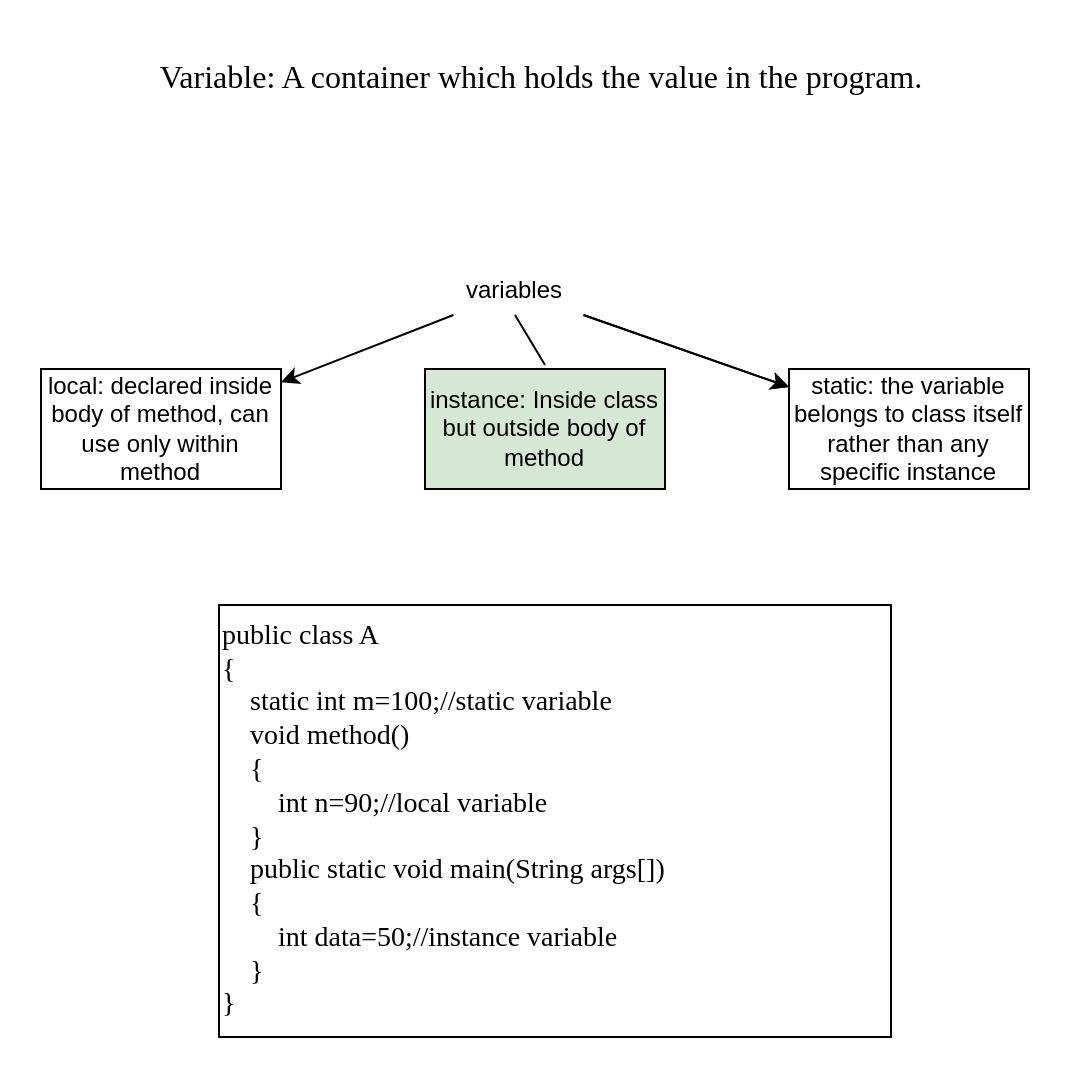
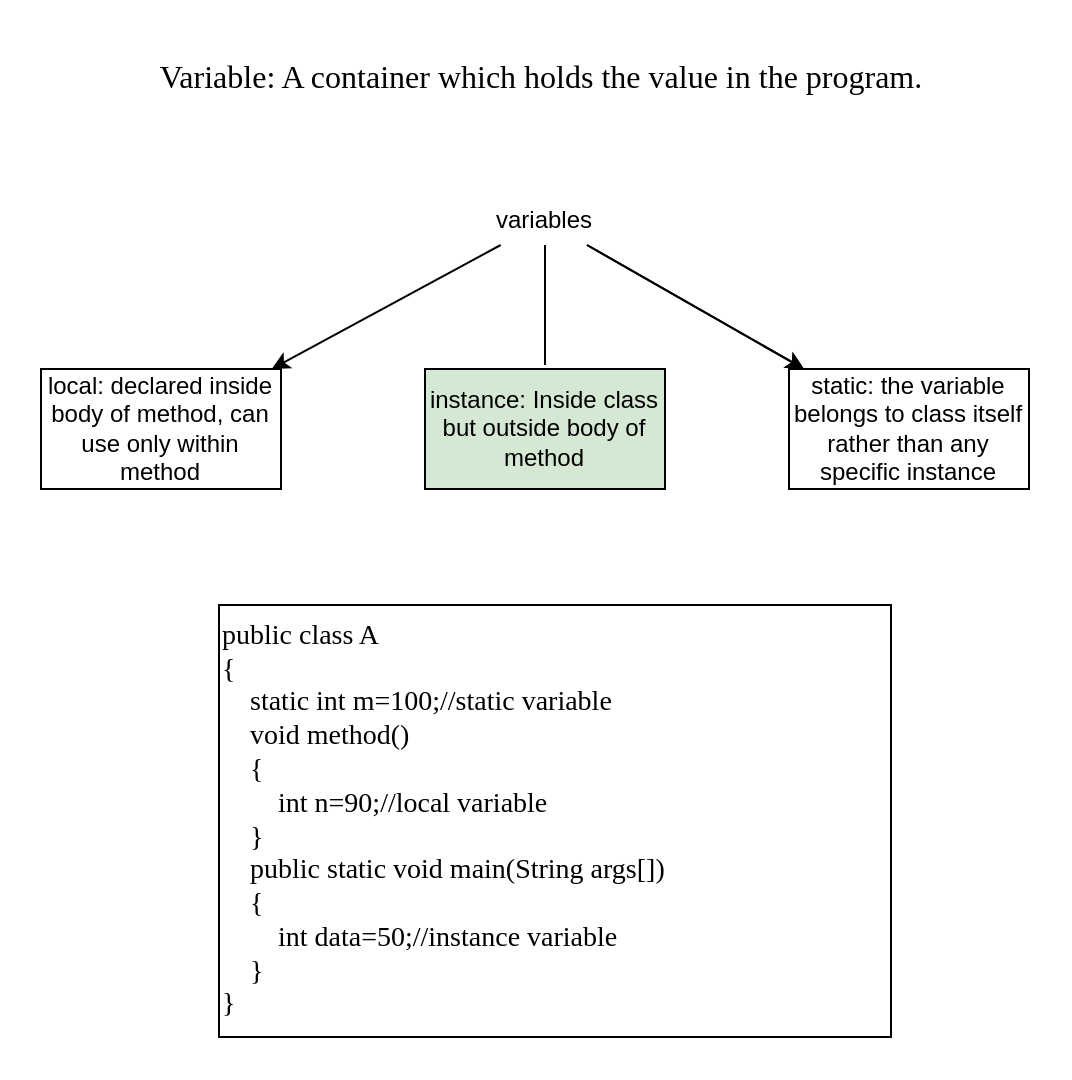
(515, 291) -> (545, 221)
